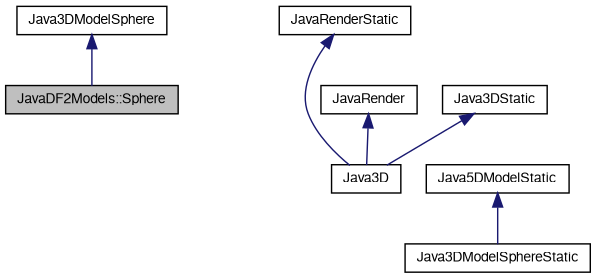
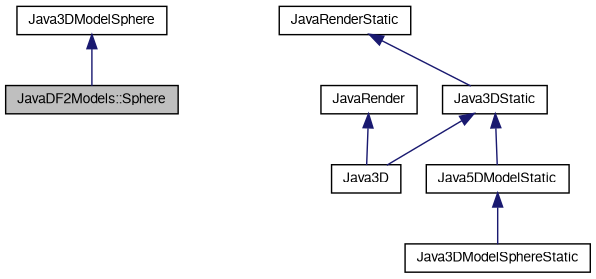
(307, 111) -> (426, 63)
none -> (497, 147)
